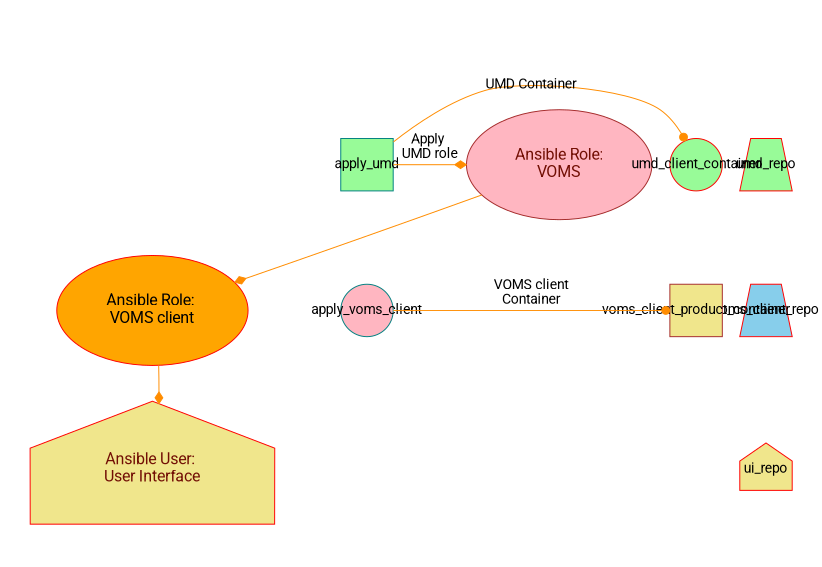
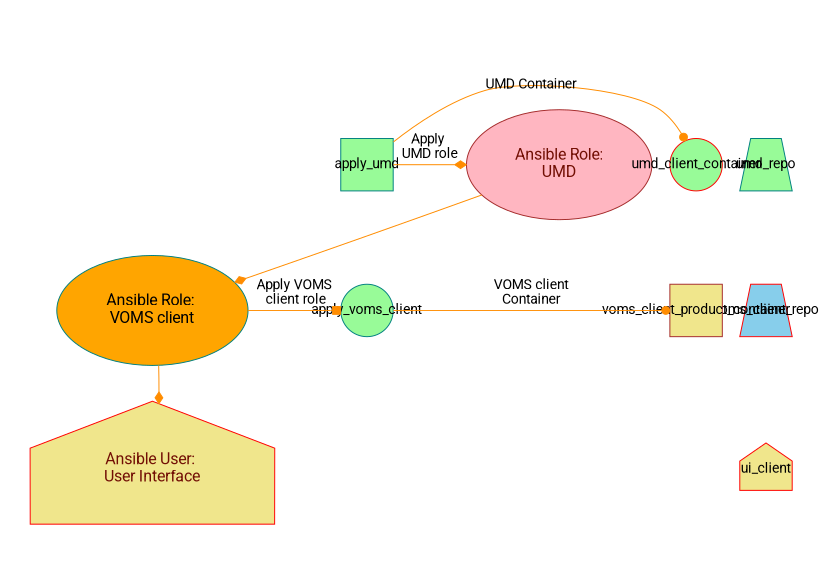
(559, 165) -> (559, 165)
(766, 165) -> (766, 165)
(152, 310) -> (152, 310)
none -> (289, 310)
(367, 310) -> (367, 310)
(766, 469) -> (766, 469)
